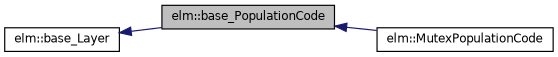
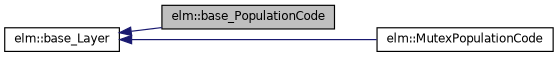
(362, 29) -> (254, 40)
